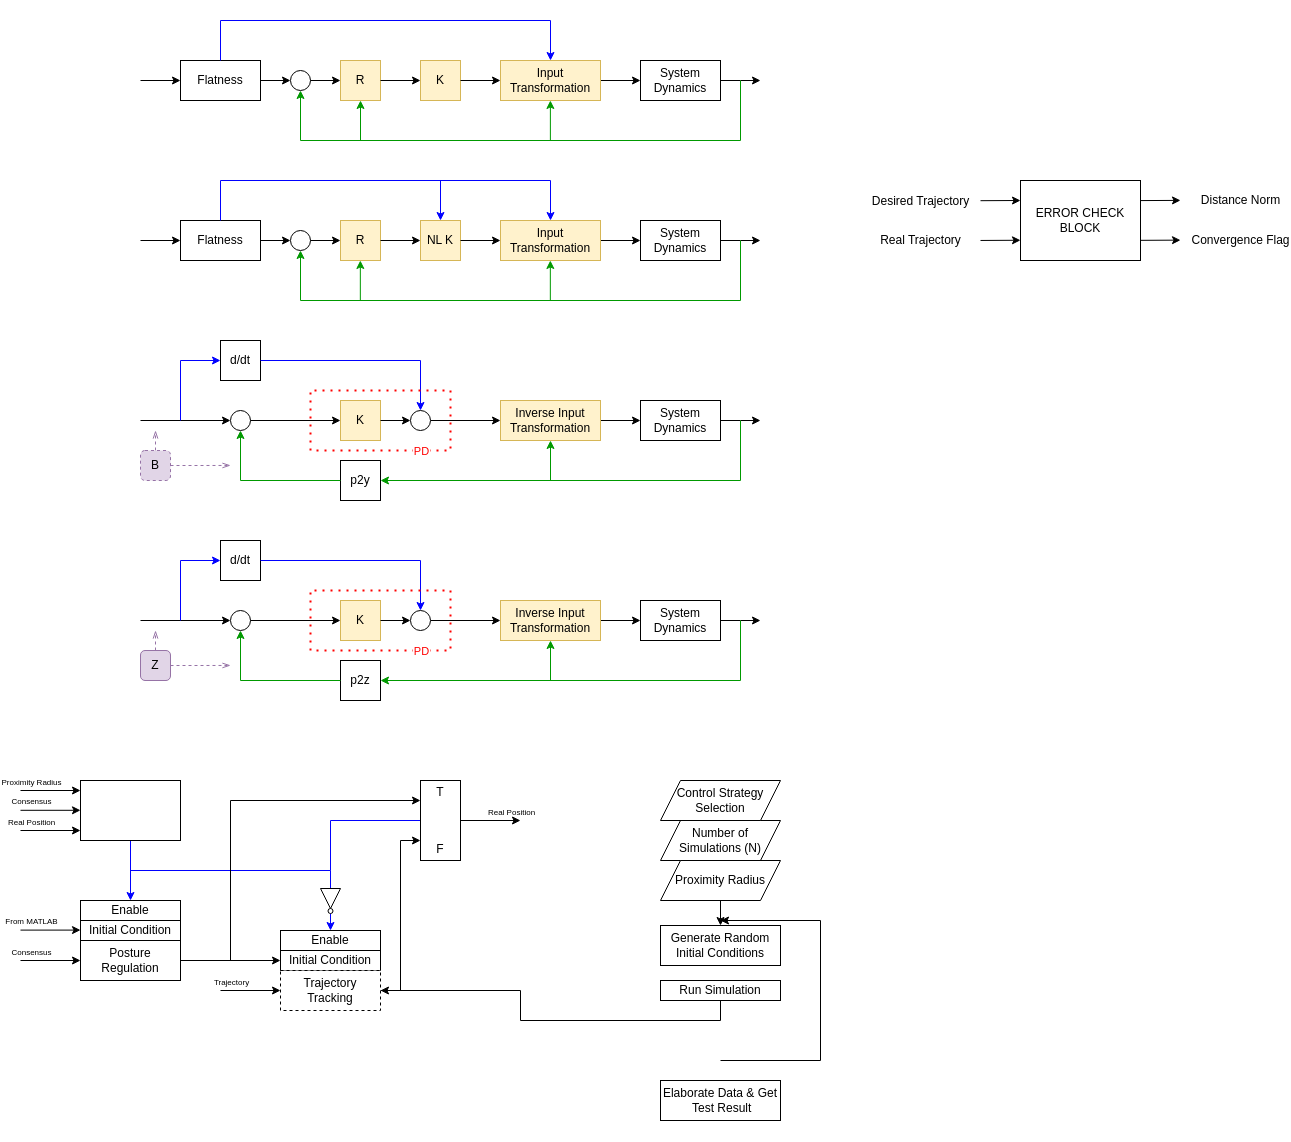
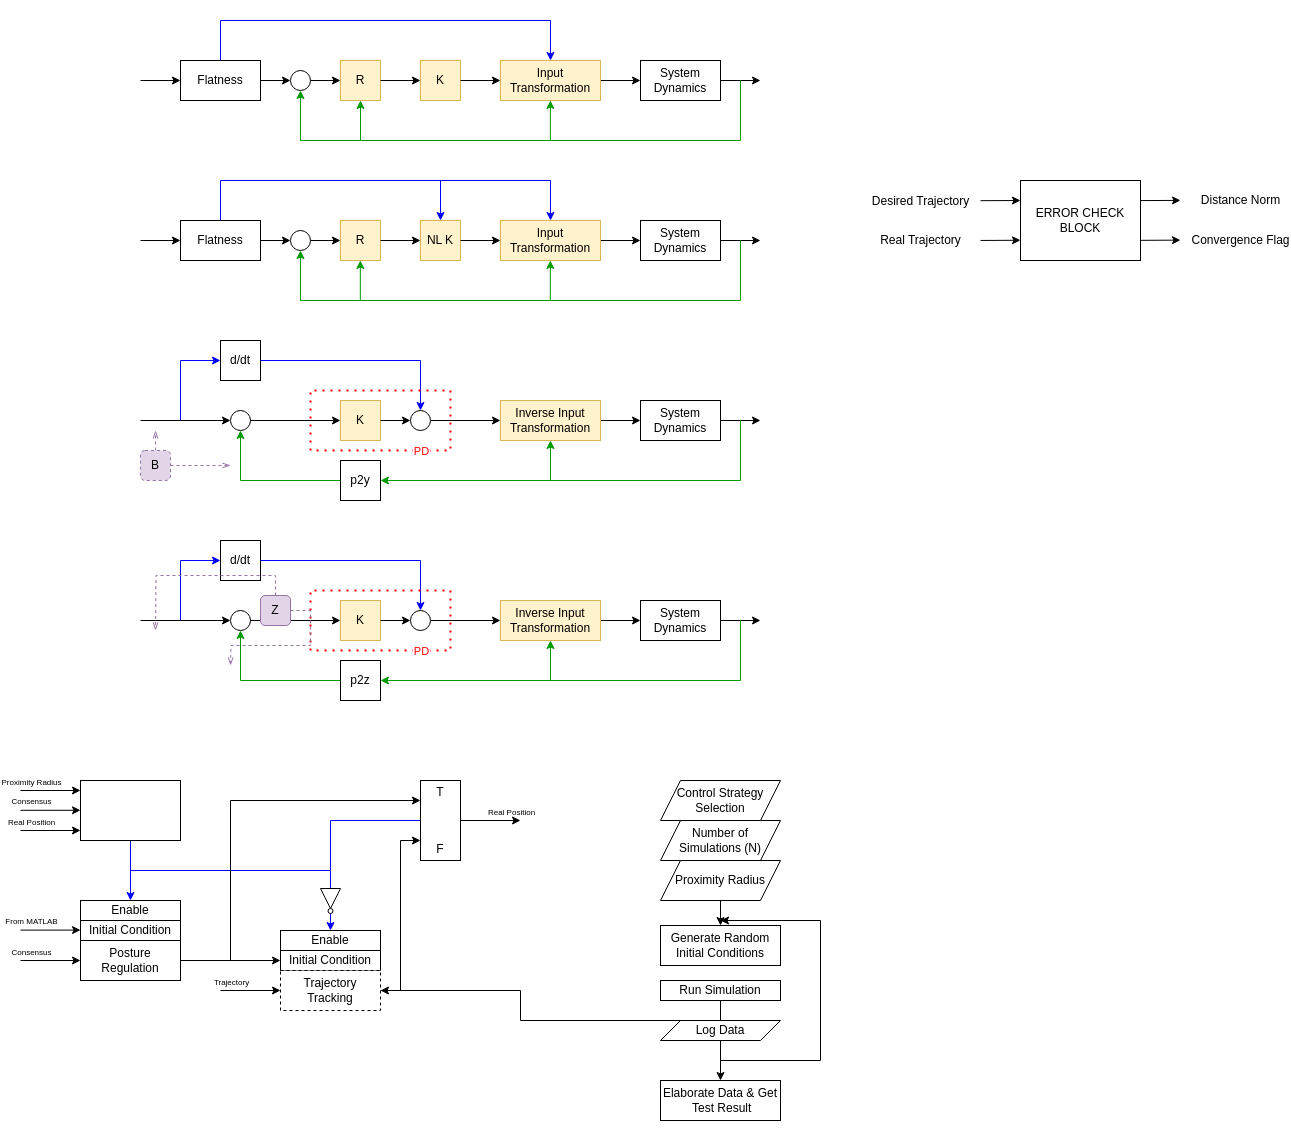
(156, 666) -> (276, 611)
none -> (721, 1031)
none -> (721, 1057)
